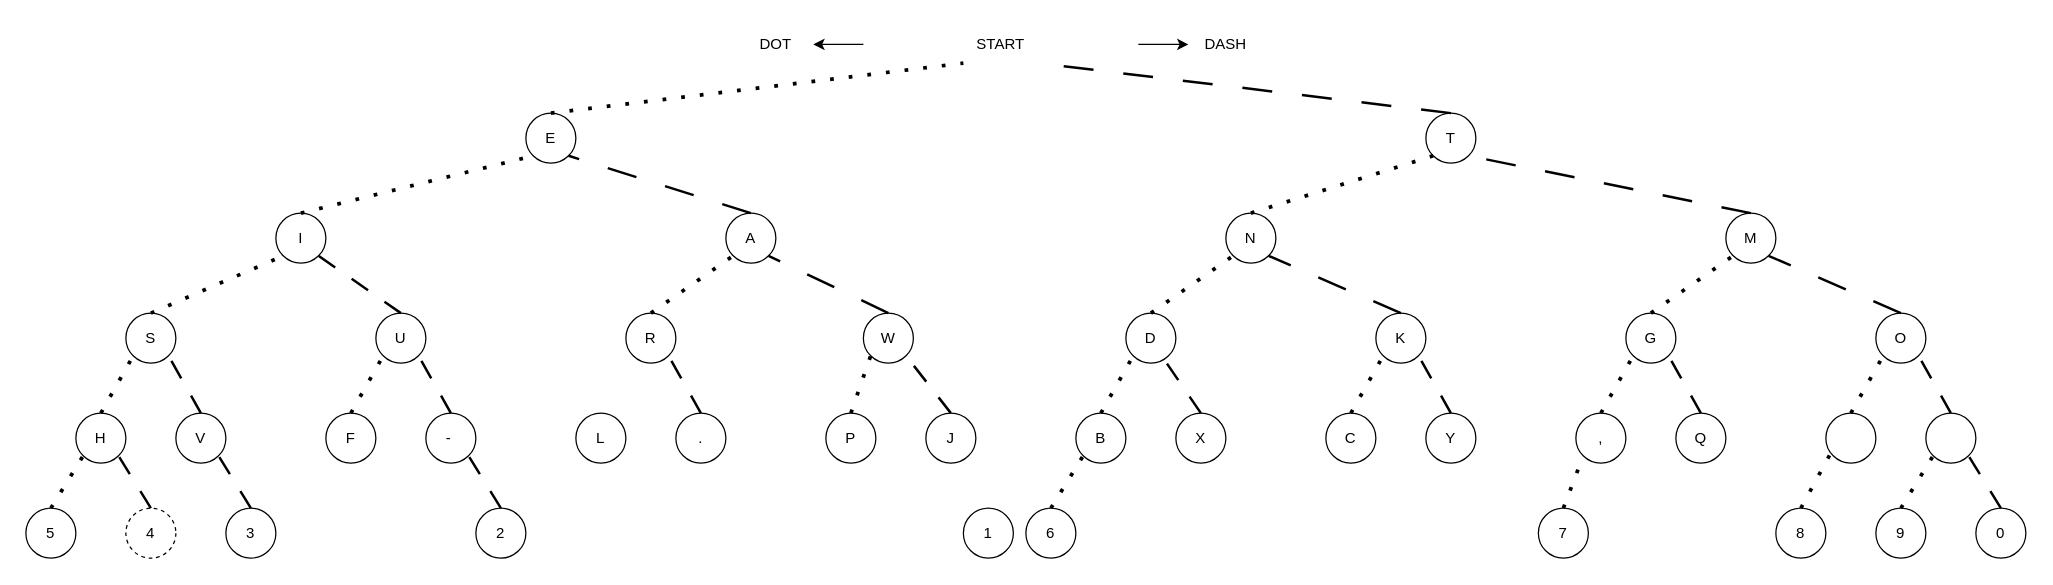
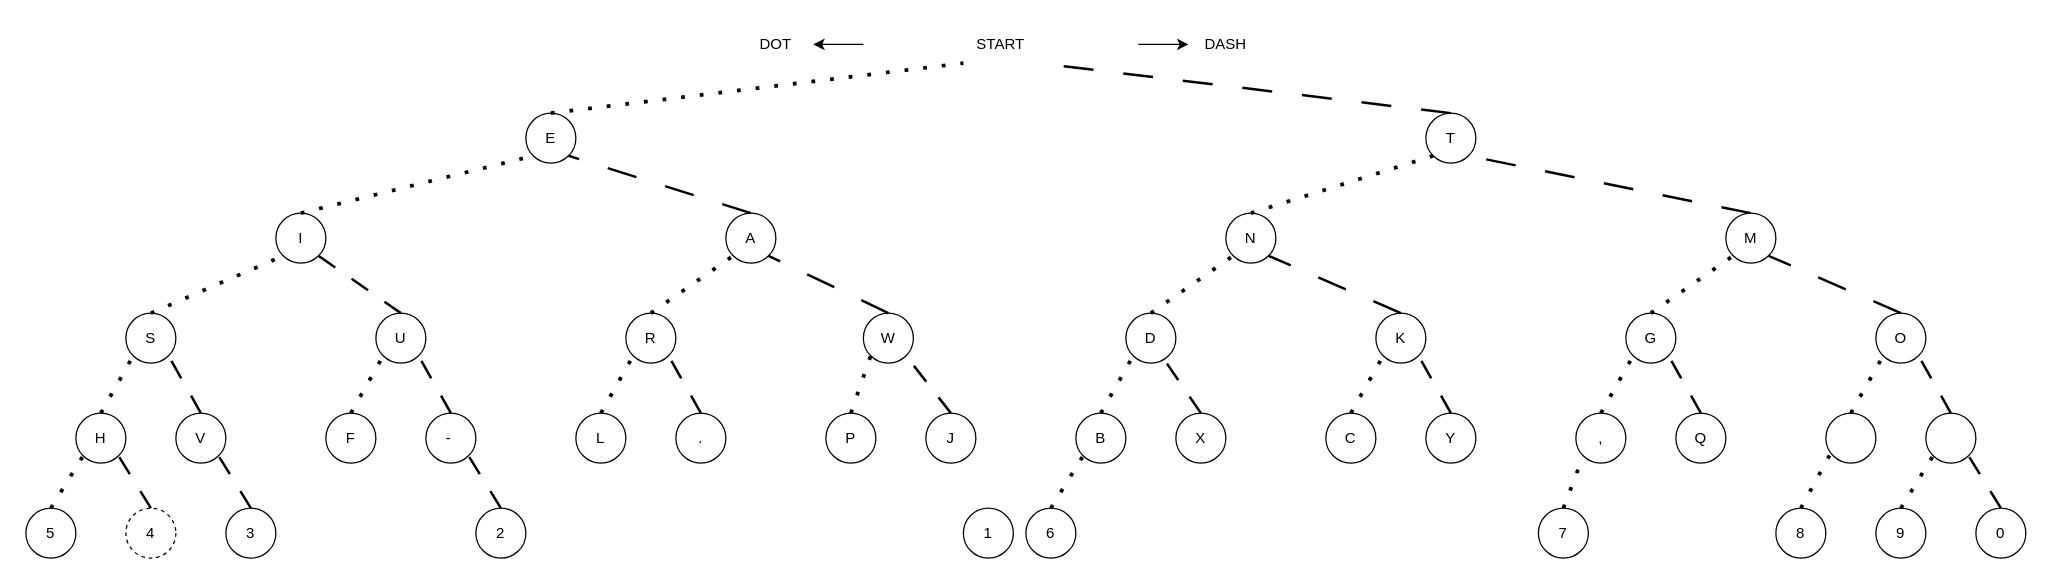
none -> (611, 395)
